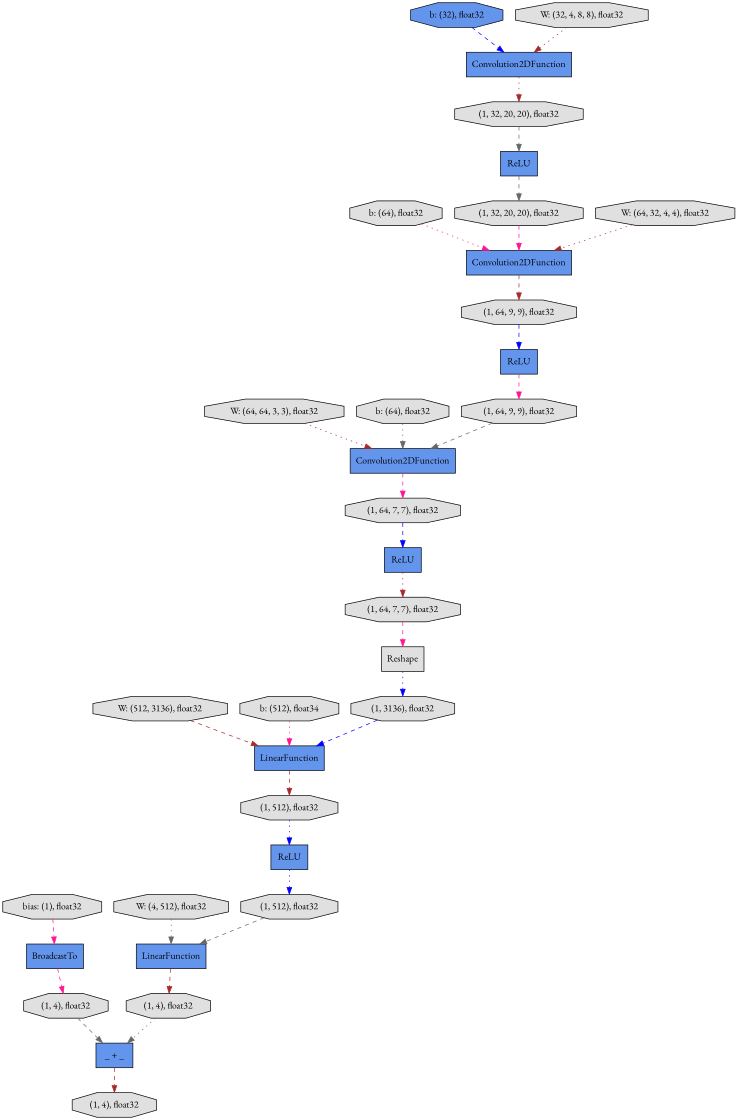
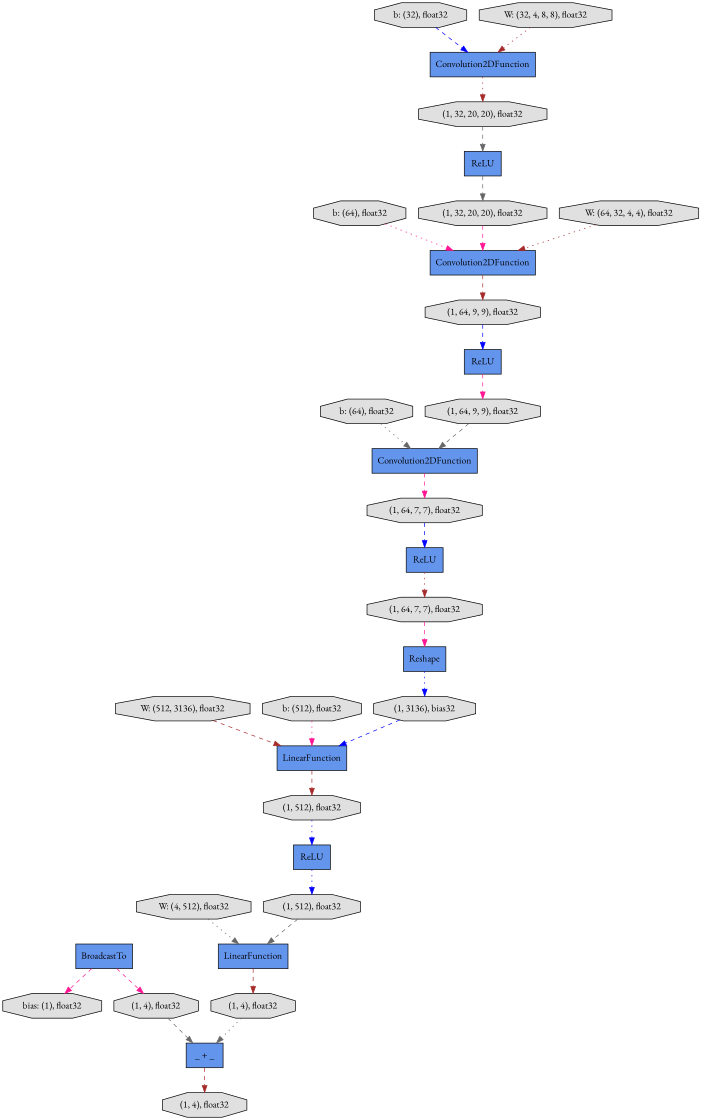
(457, 15) -> (421, 15)
(274, 411) -> none
(403, 659) -> (425, 659)
(289, 709) -> (312, 709)
(403, 709) -> (425, 709)
(53, 928) -> (81, 979)
